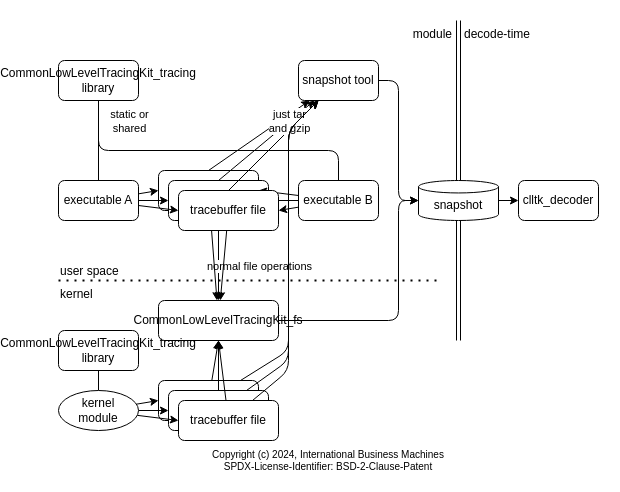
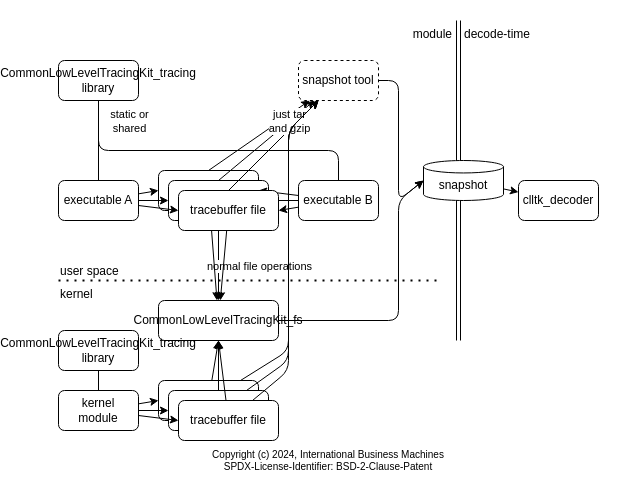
(339, 81) -> (339, 81)
(459, 201) -> (464, 181)
(99, 411) -> (99, 411)
